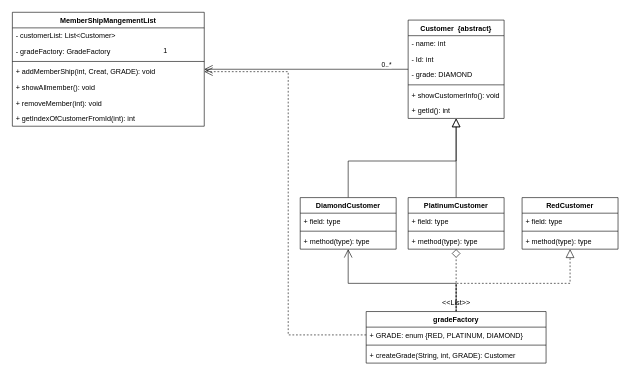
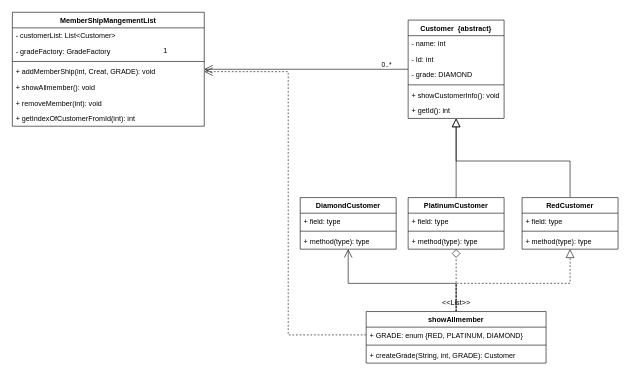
(383, 161) -> none
none -> (532, 161)
(456, 320) -> (456, 320)
